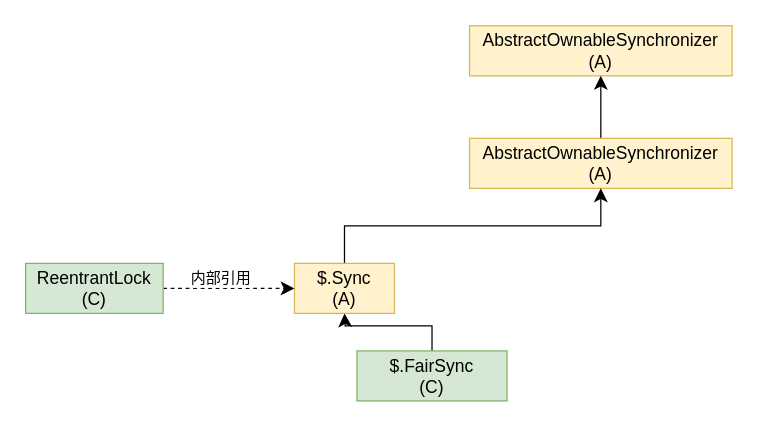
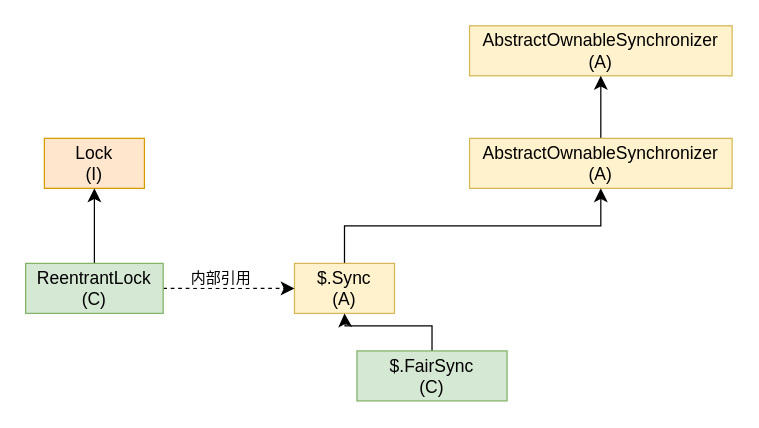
none -> (94, 163)
none -> (94, 231)
